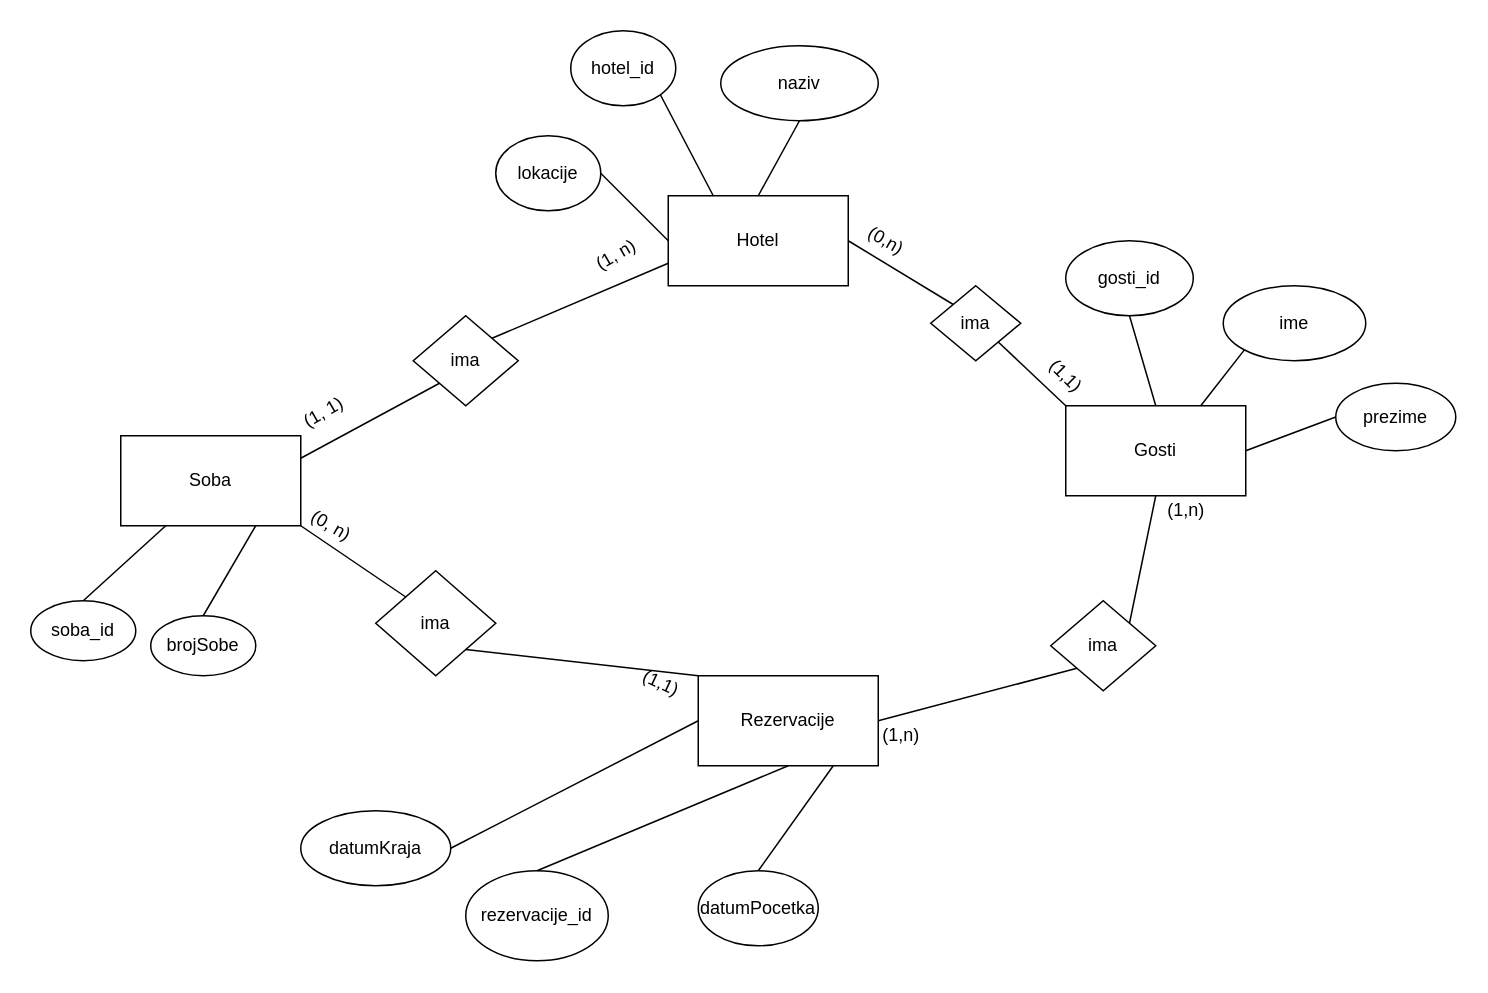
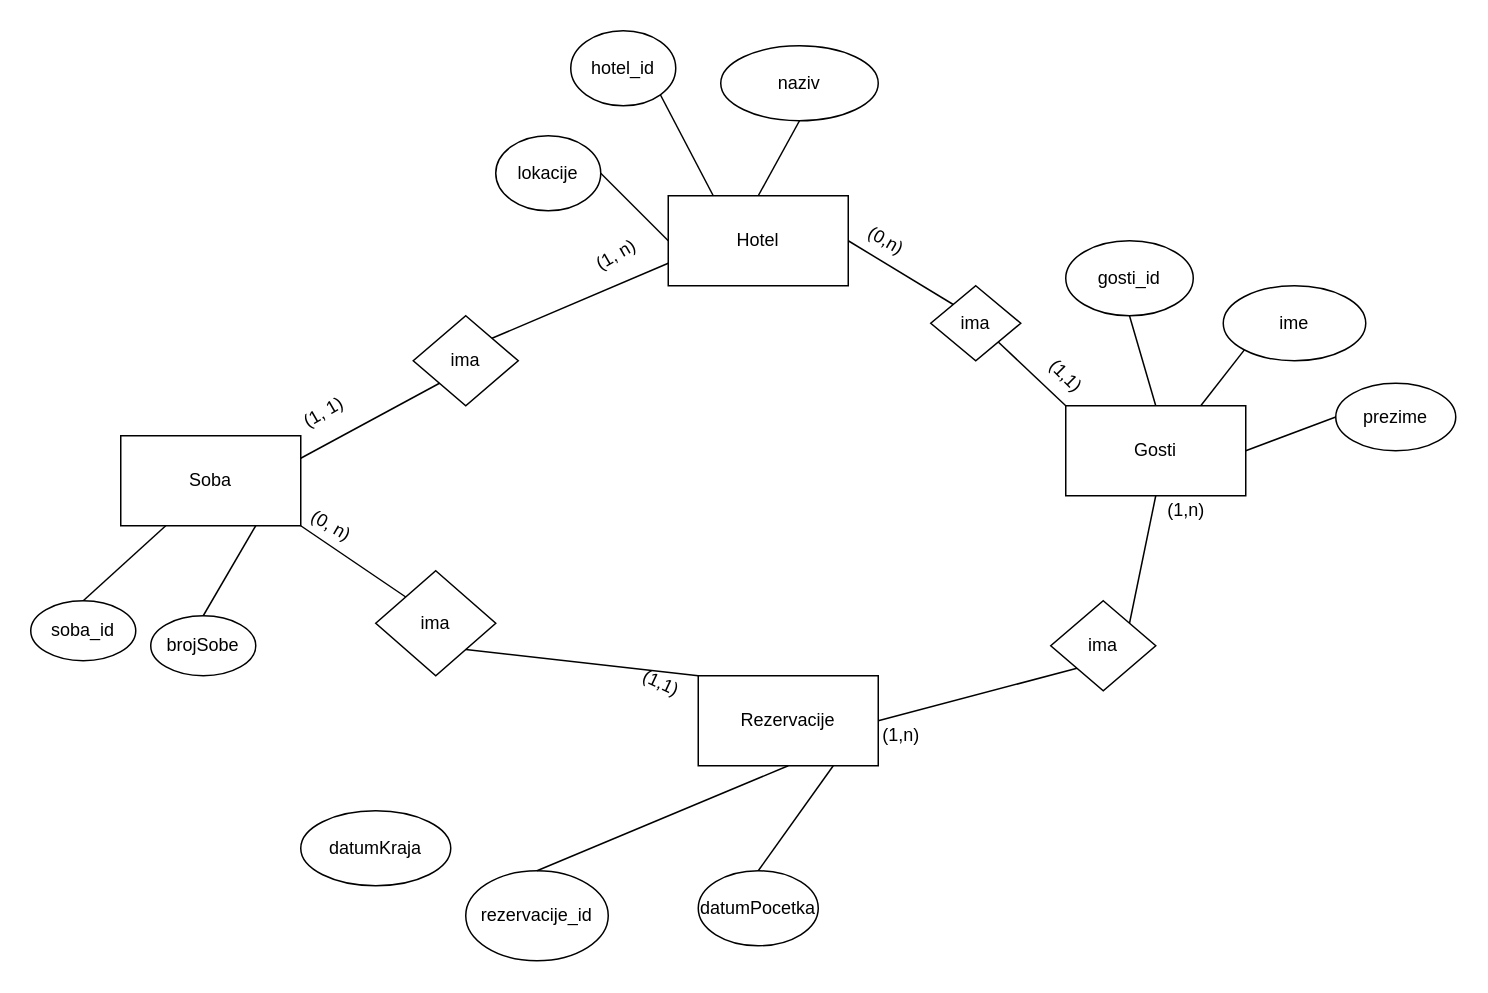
(575, 785) -> none
